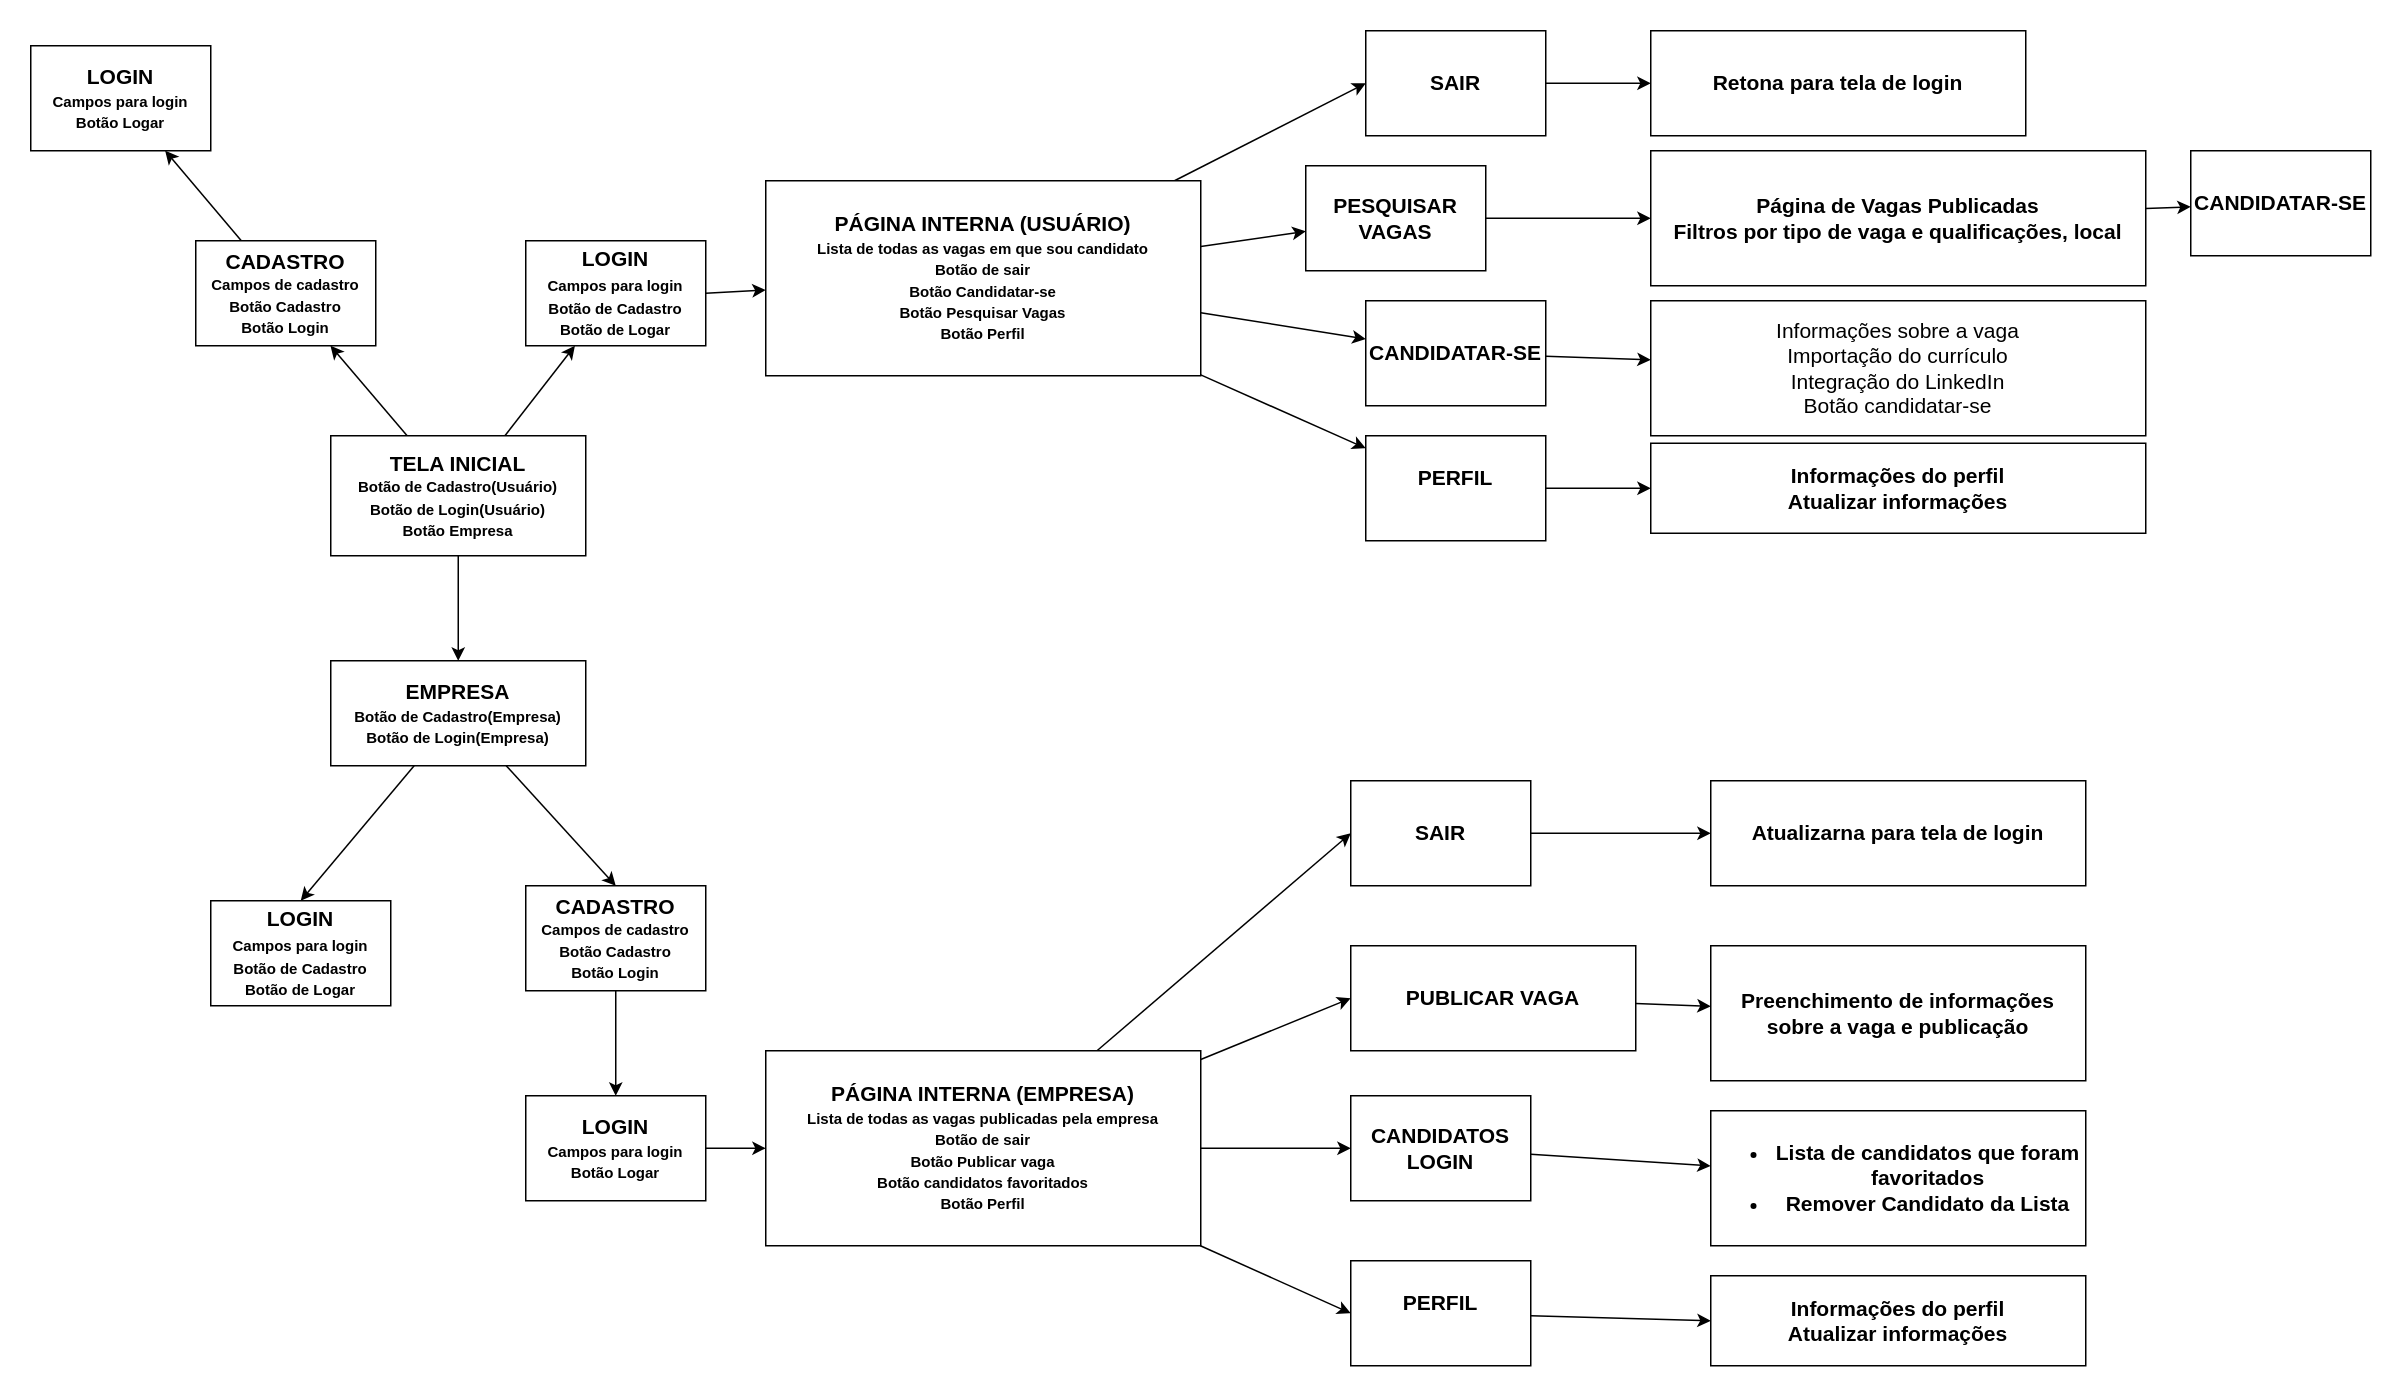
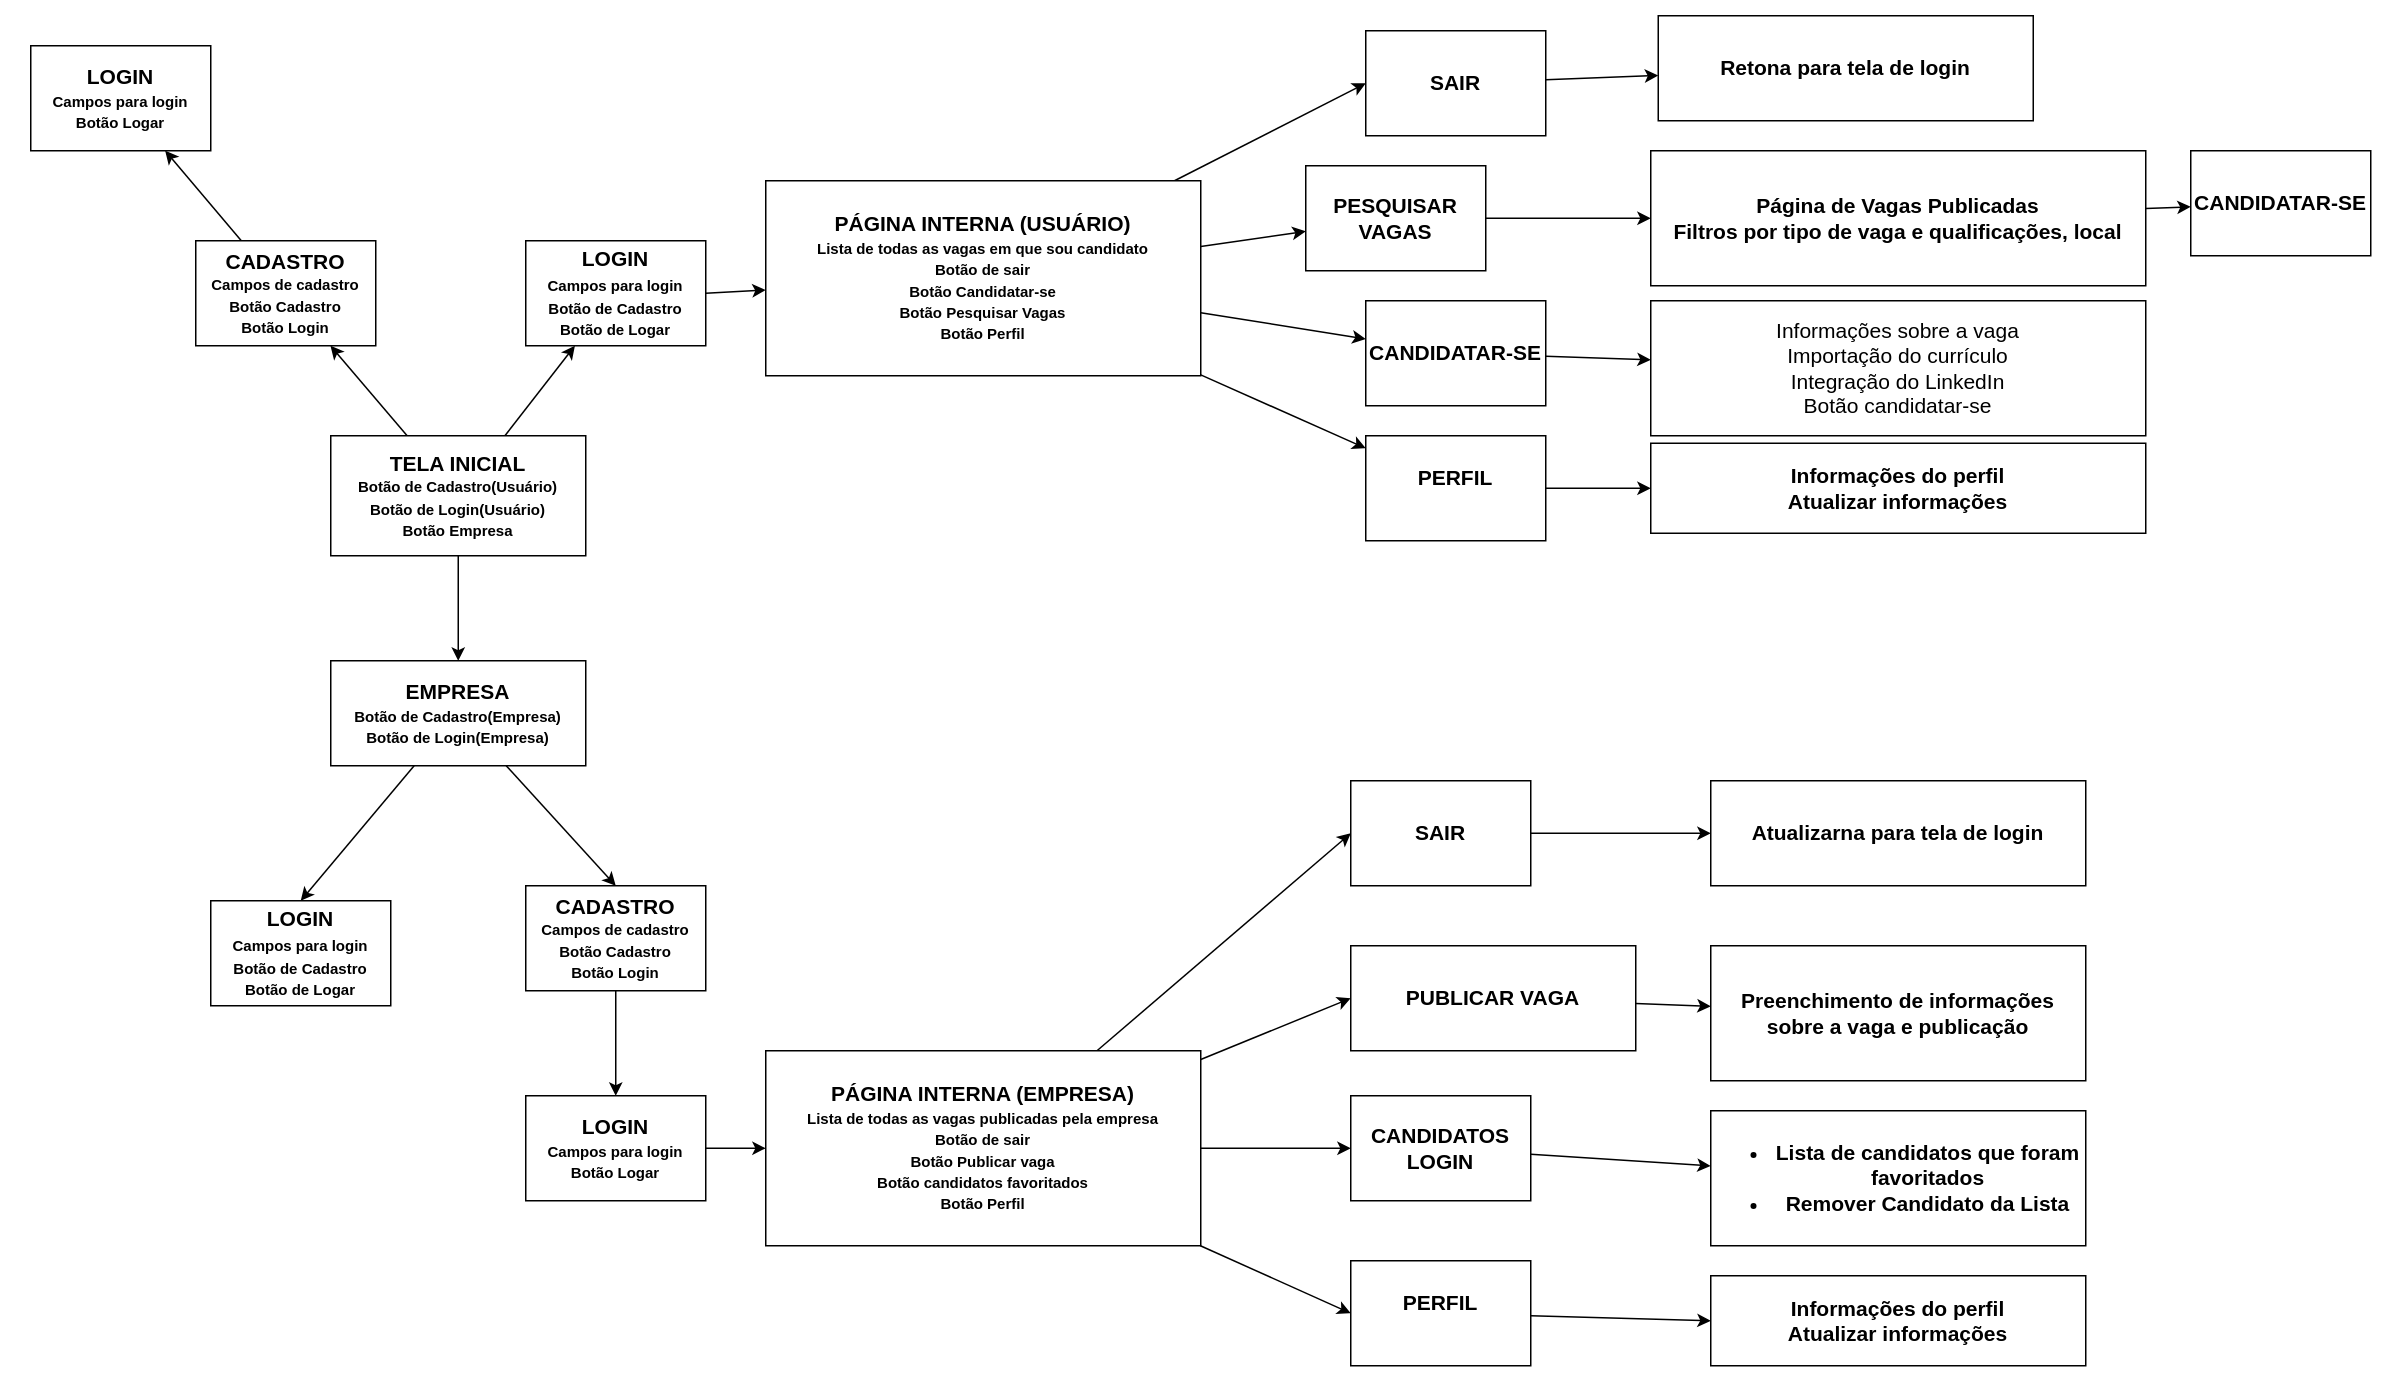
(1838, 83) -> (1846, 68)
